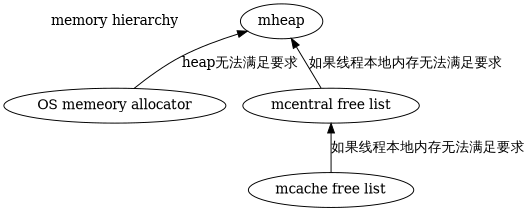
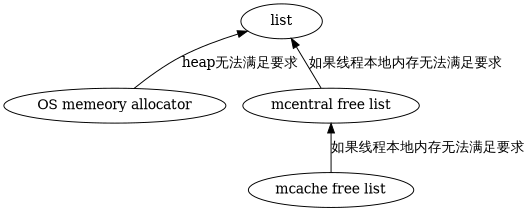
(115, 21) -> none
(282, 21) -> (282, 21)
